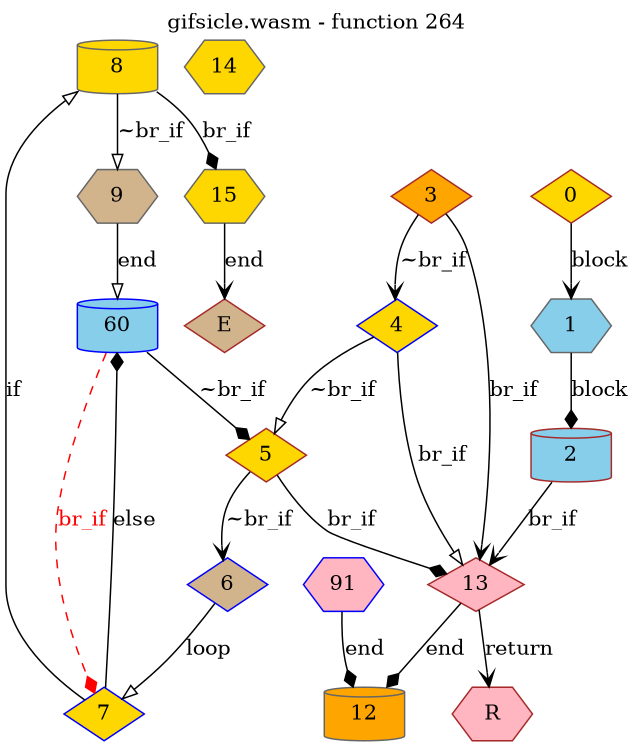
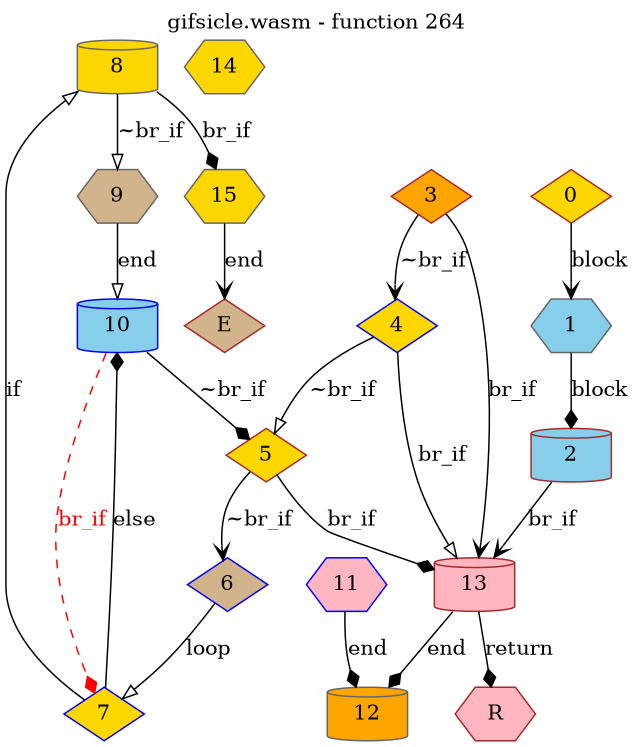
(118, 326) -> (118, 326)
(344, 585) -> (347, 585)
(476, 585) -> (475, 585)
(483, 641) -> (483, 640)
